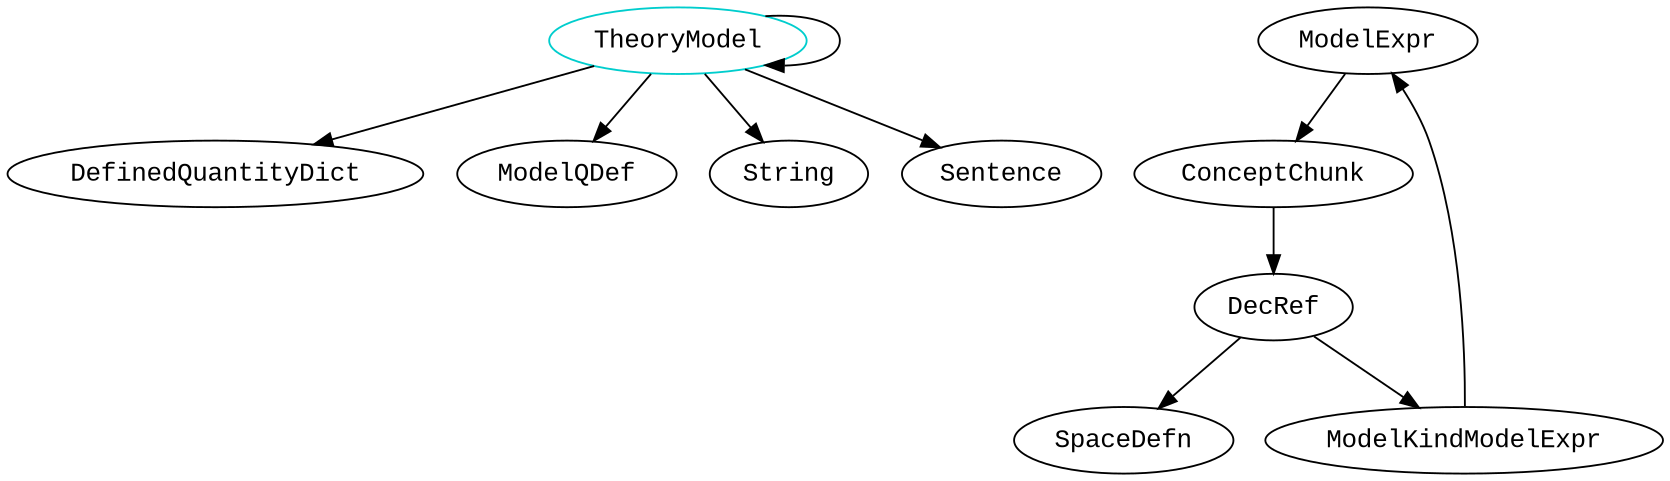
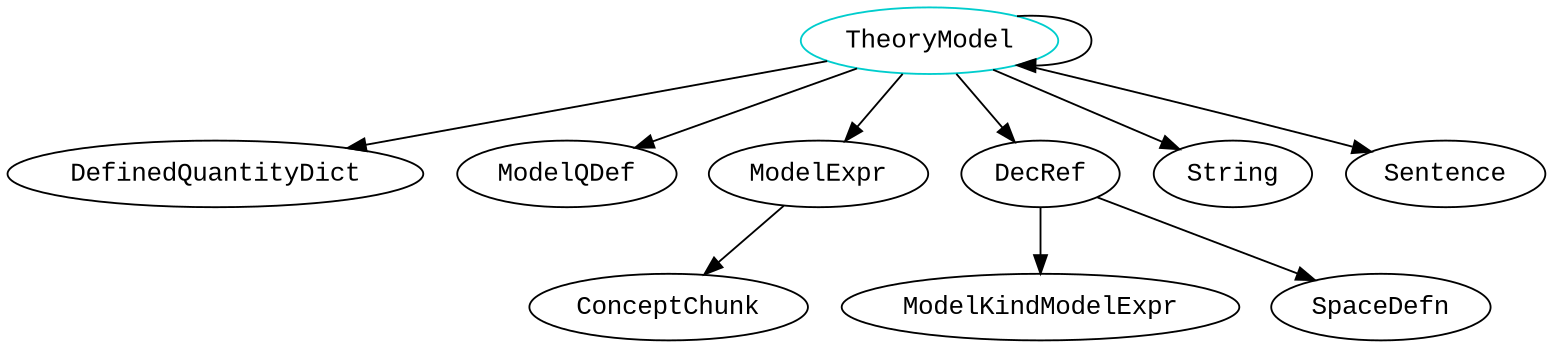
(1274, 231) -> (979, 101)
(1453, 243) -> (880, 100)
